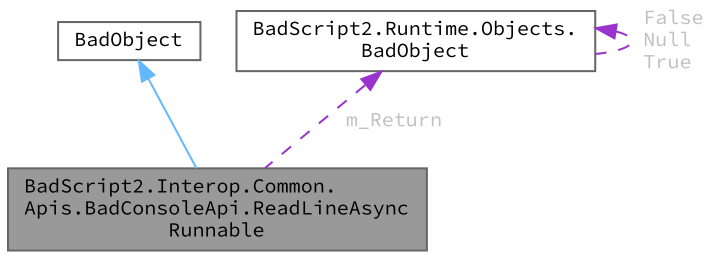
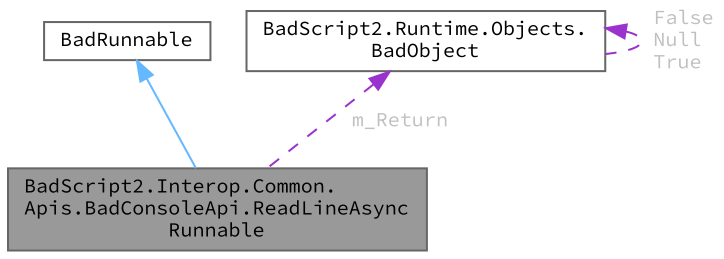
(129, 41) -> (127, 41)
